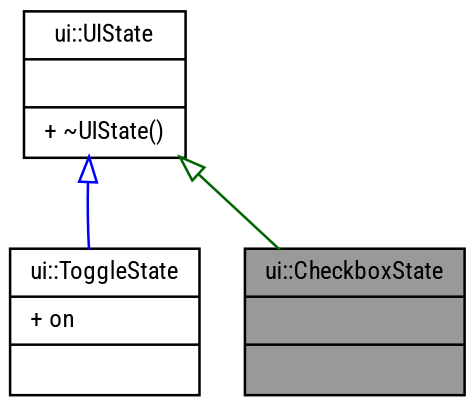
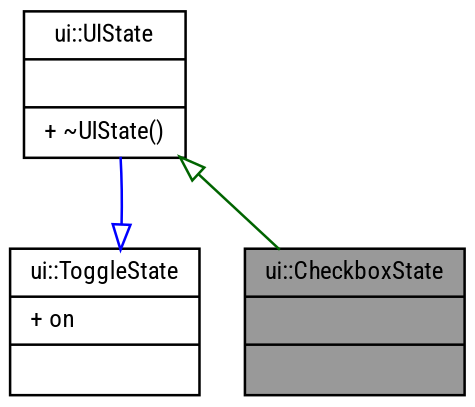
(88, 216) -> (122, 190)
